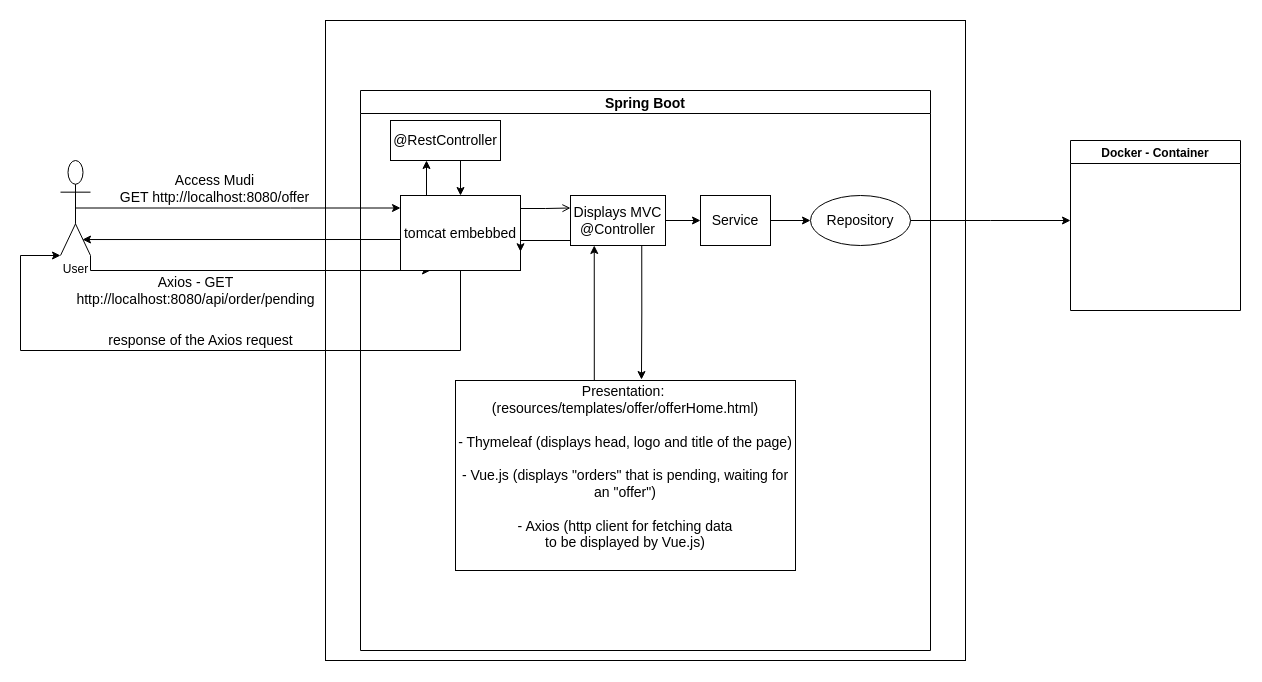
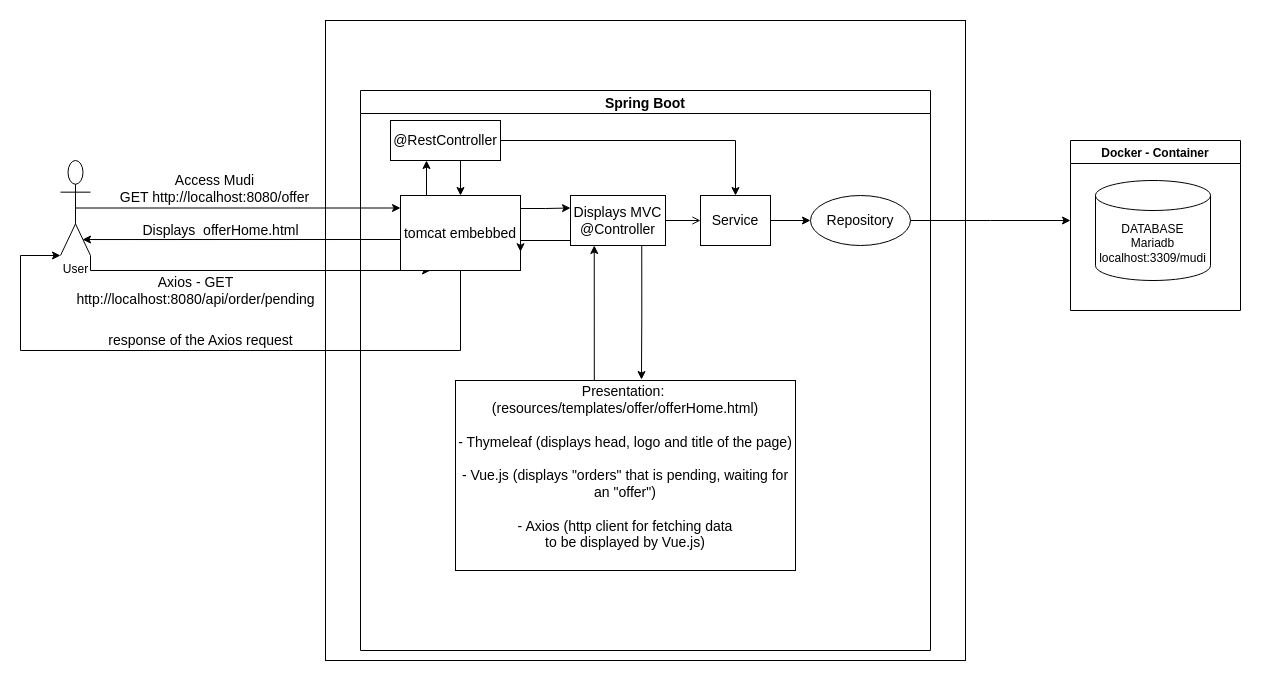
none -> (642, 141)
(563, 208) -> (562, 208)
(692, 221) -> (694, 221)
none -> (221, 231)
none -> (1153, 231)
